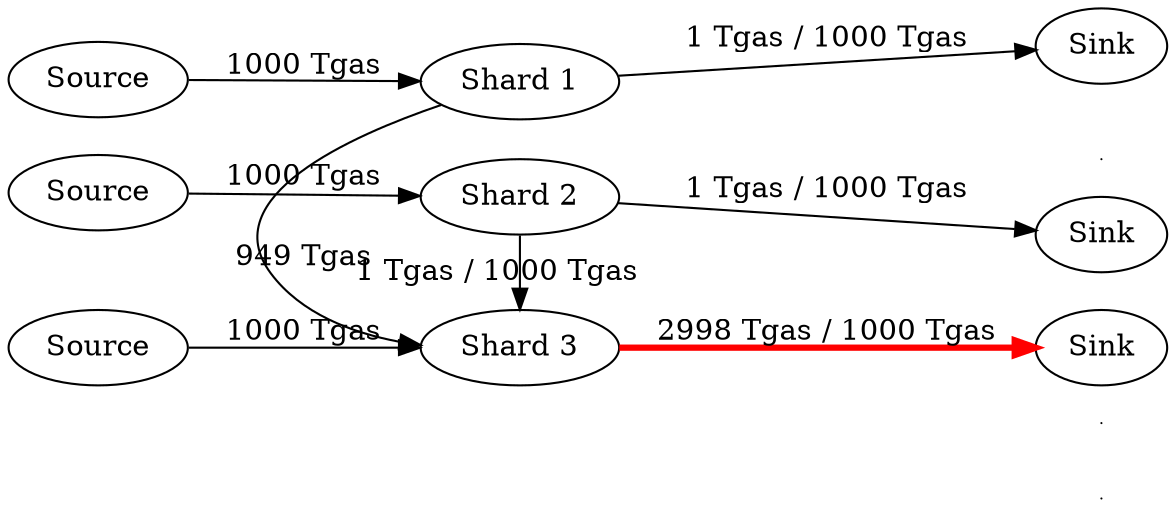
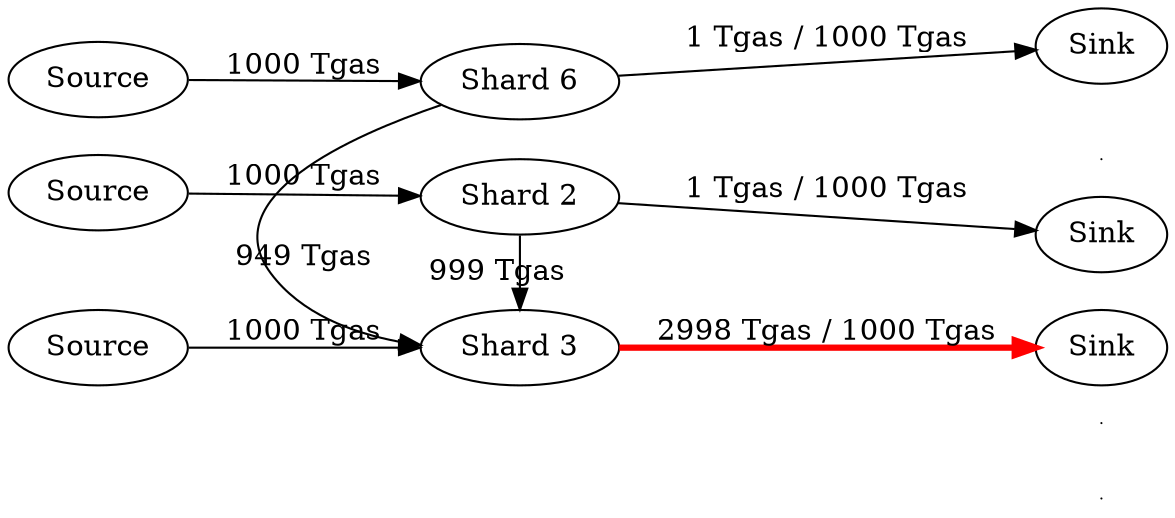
(520, 82) -> (520, 82)
(498, 272) -> (498, 272)
